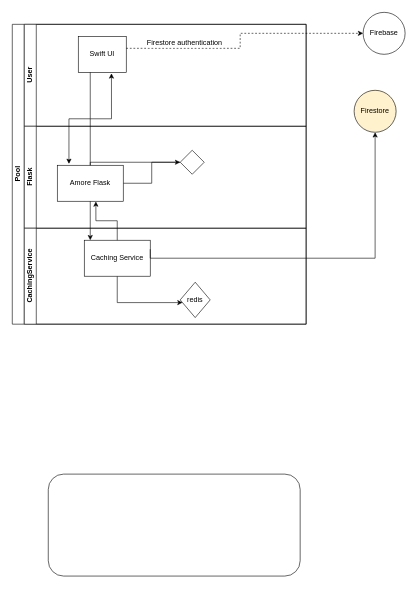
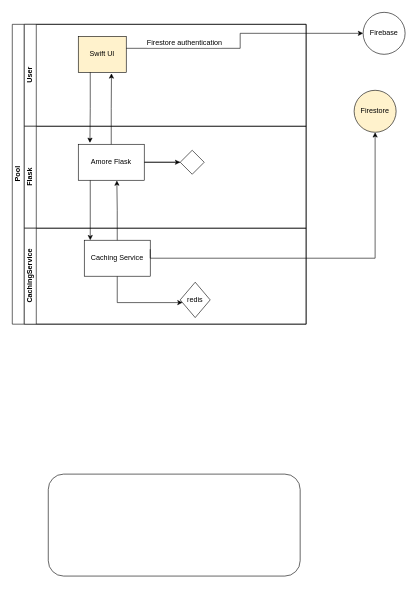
(240, 38) -> (240, 38)
(102, 54) -> (102, 54)
(90, 183) -> (111, 162)
